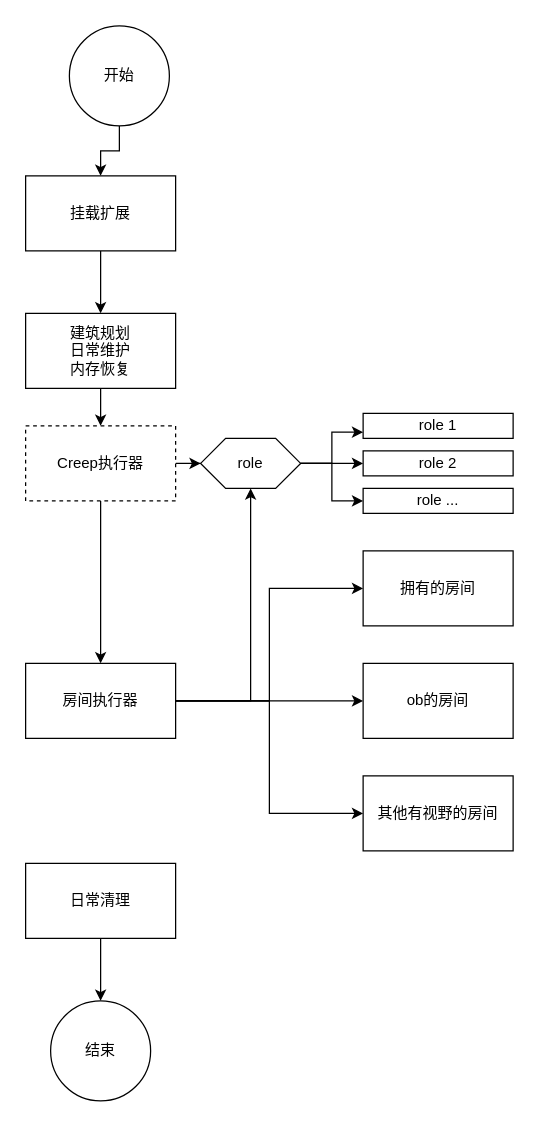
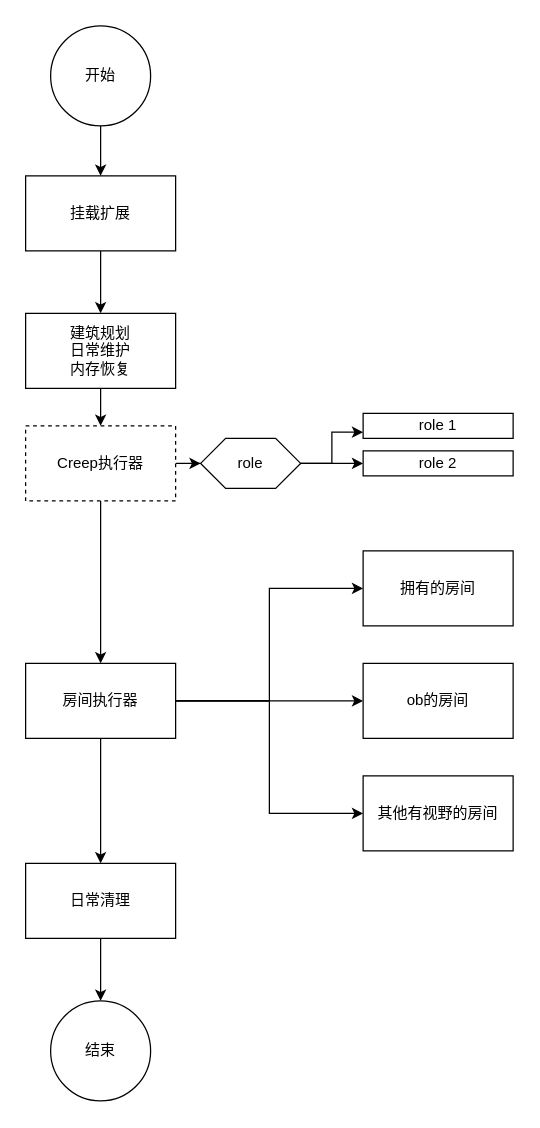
(119, 76) -> (101, 76)
(332, 495) -> none
(438, 501) -> none
(251, 597) -> (101, 796)
